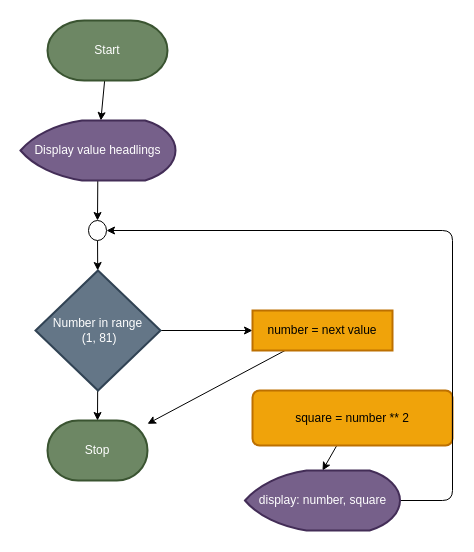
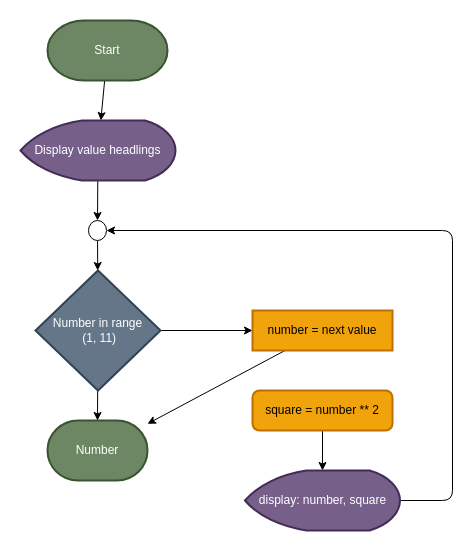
(98, 331) -> (98, 331)
(353, 418) -> (323, 411)
(98, 451) -> (98, 451)
